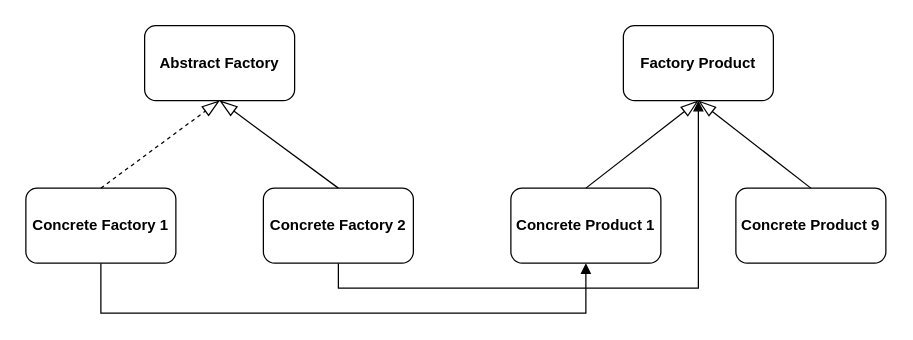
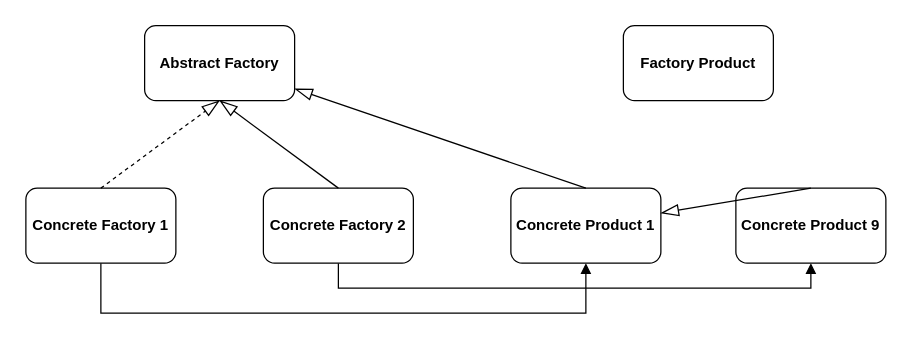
(635, 150) -> (448, 141)
(761, 150) -> (744, 199)
(698, 201) -> (760, 288)
